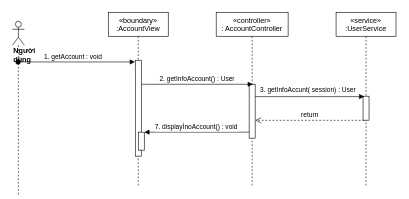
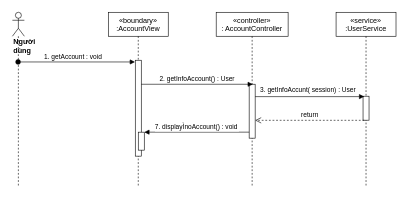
(18, 108) -> (18, 99)
